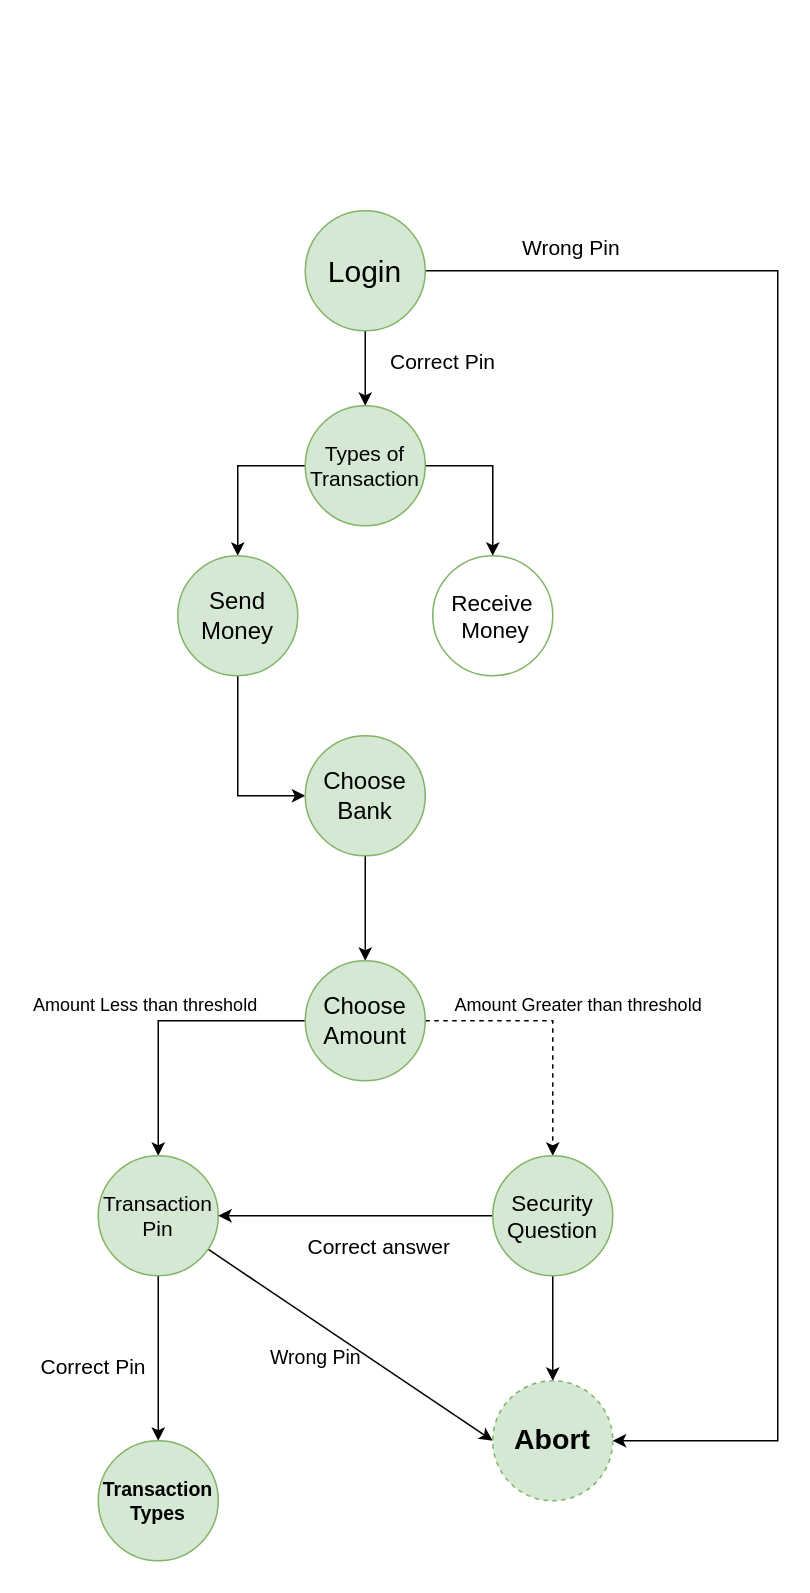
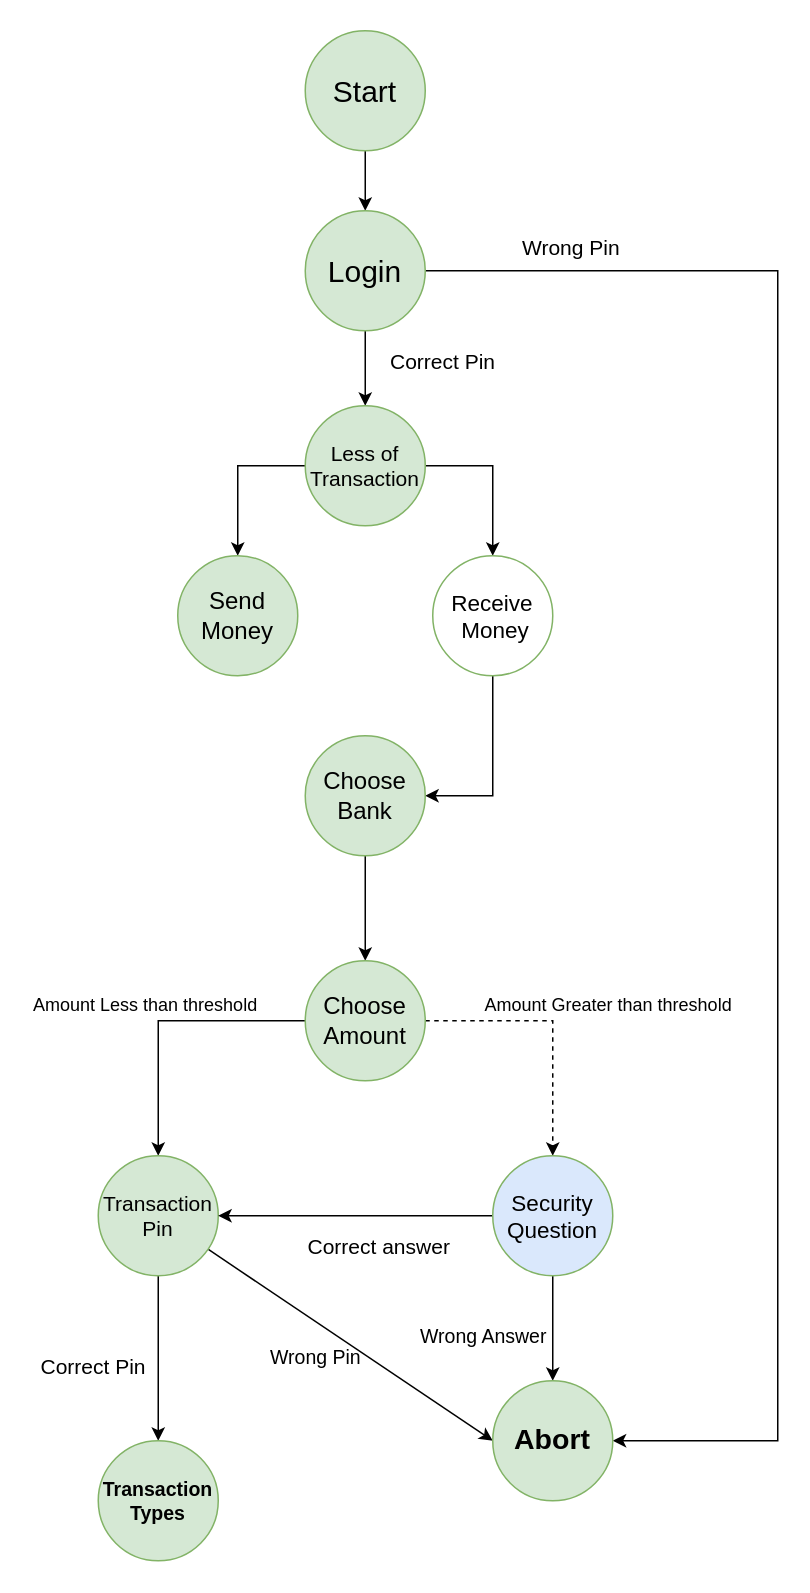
none -> (365, 91)
none -> (365, 176)
(365, 466) -> (365, 466)
(238, 764) -> none
none -> (493, 764)
(587, 1006) -> (617, 1006)
(553, 1216) -> (553, 1216)
none -> (493, 1336)
(553, 1441) -> (553, 1441)
